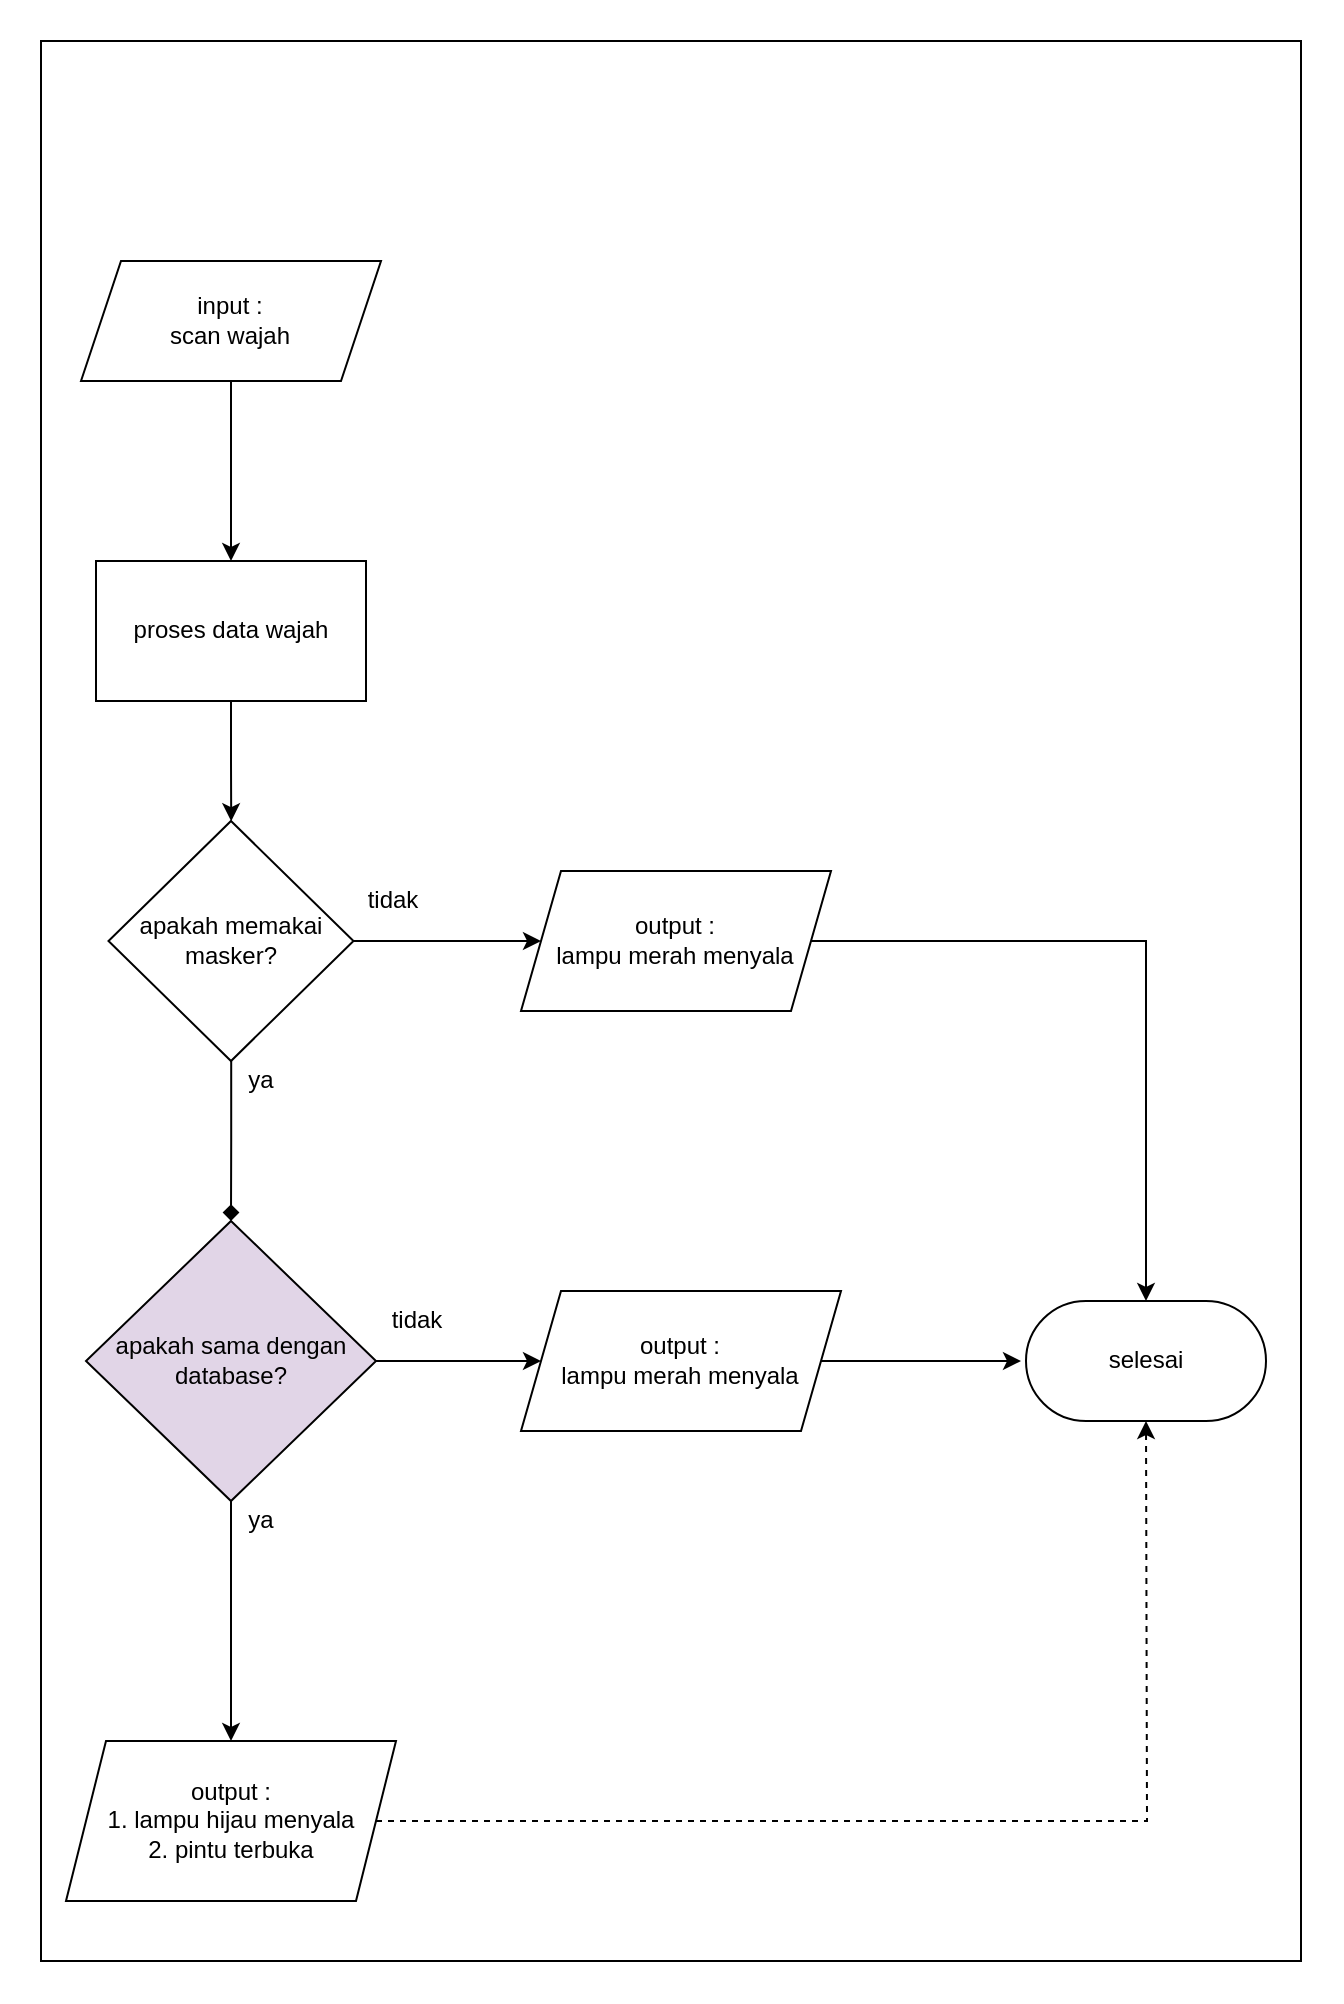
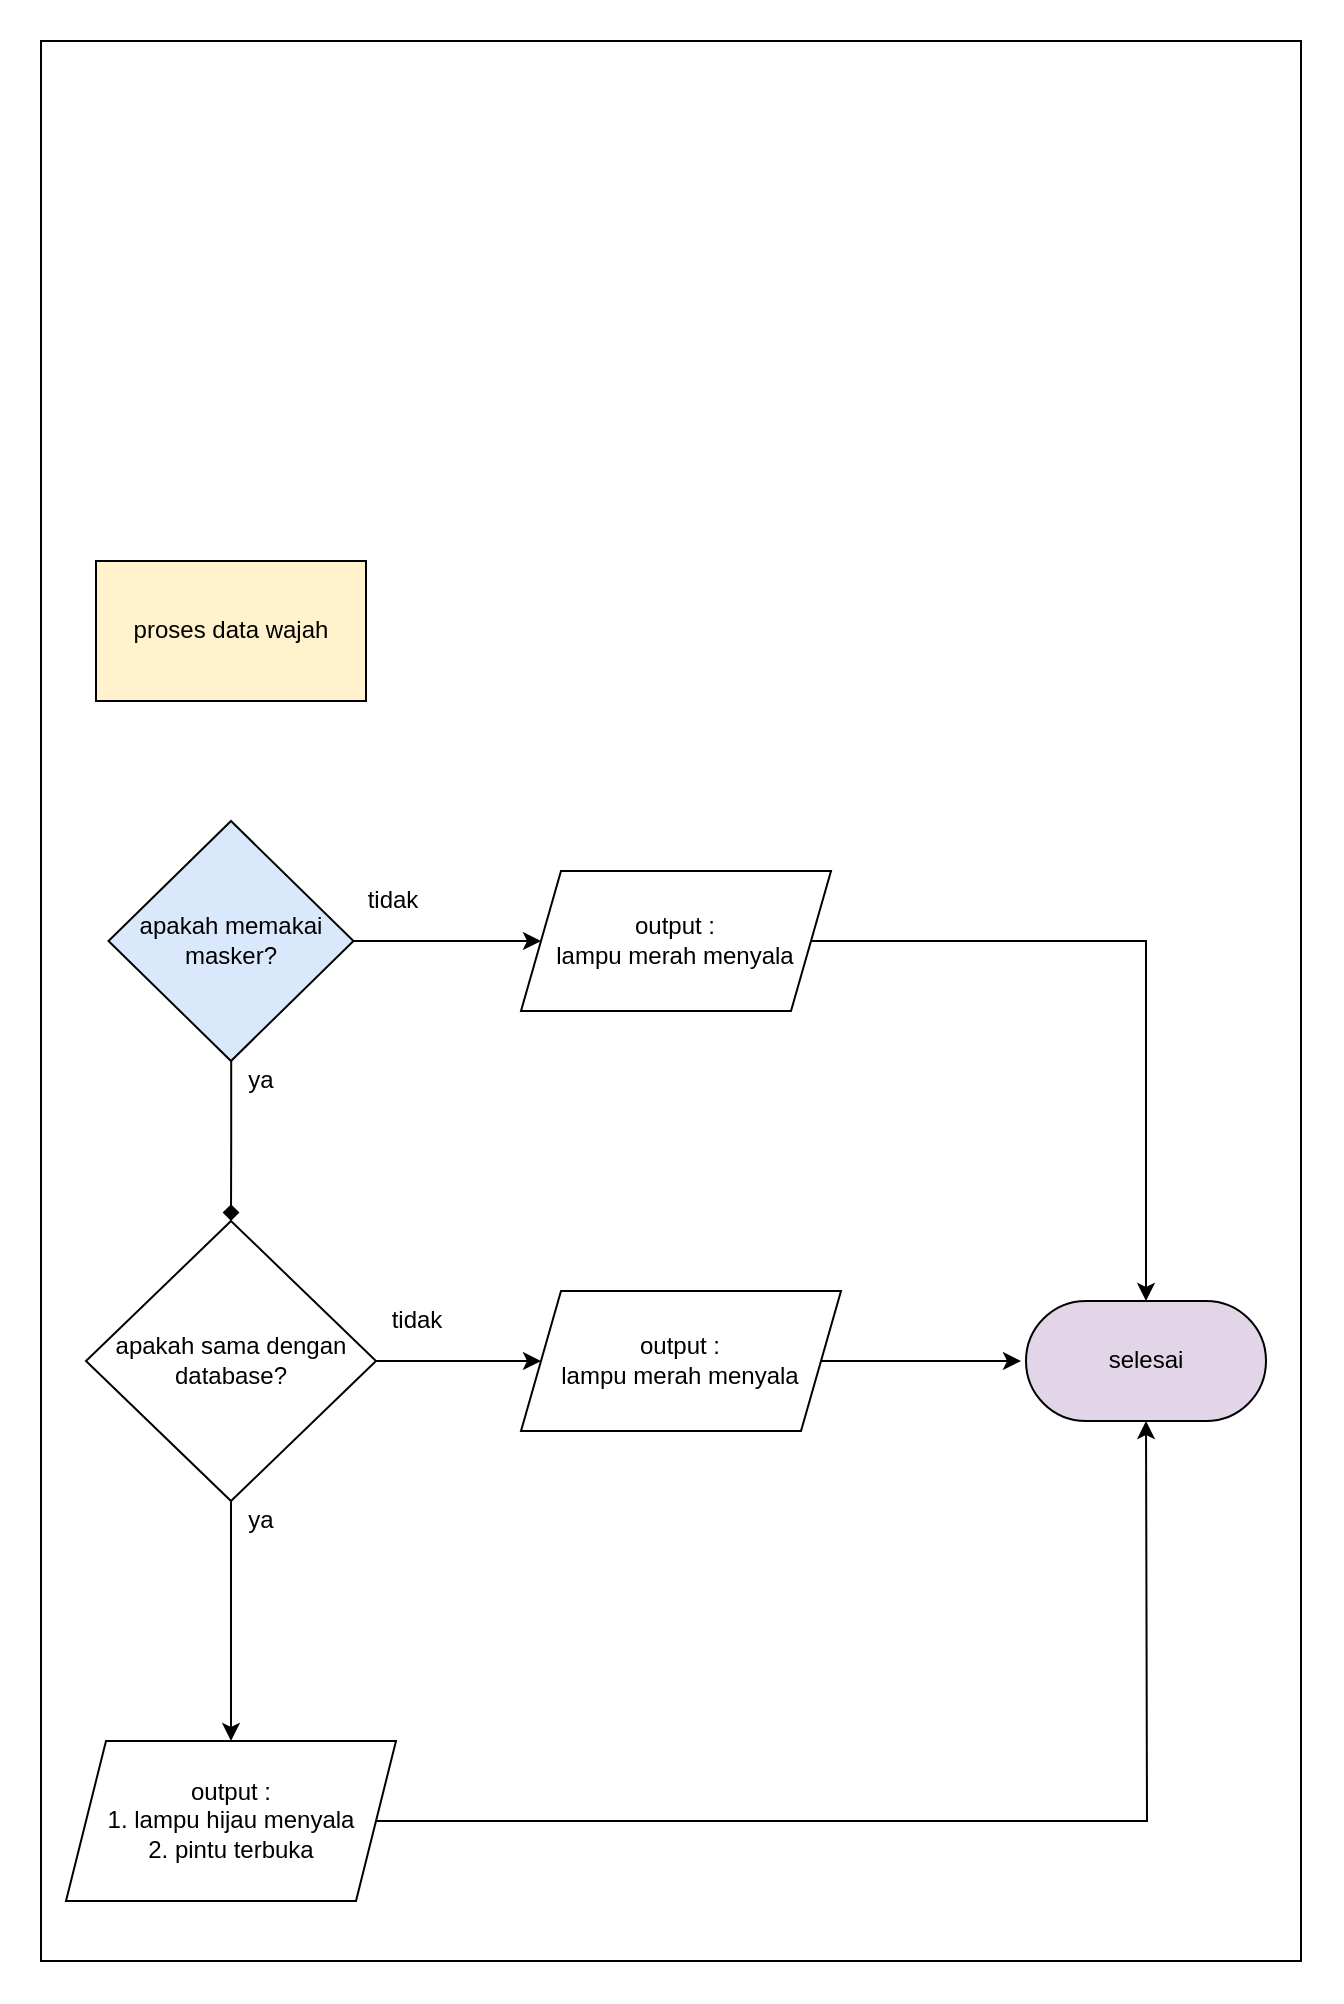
(231, 321) -> none
(231, 464) -> none
(231, 631) -> (231, 631)
(231, 754) -> none
(231, 941) -> (231, 941)
(231, 1361) -> (231, 1361)
(1146, 1361) -> (1146, 1361)
(956, 1821) -> (956, 1821)
